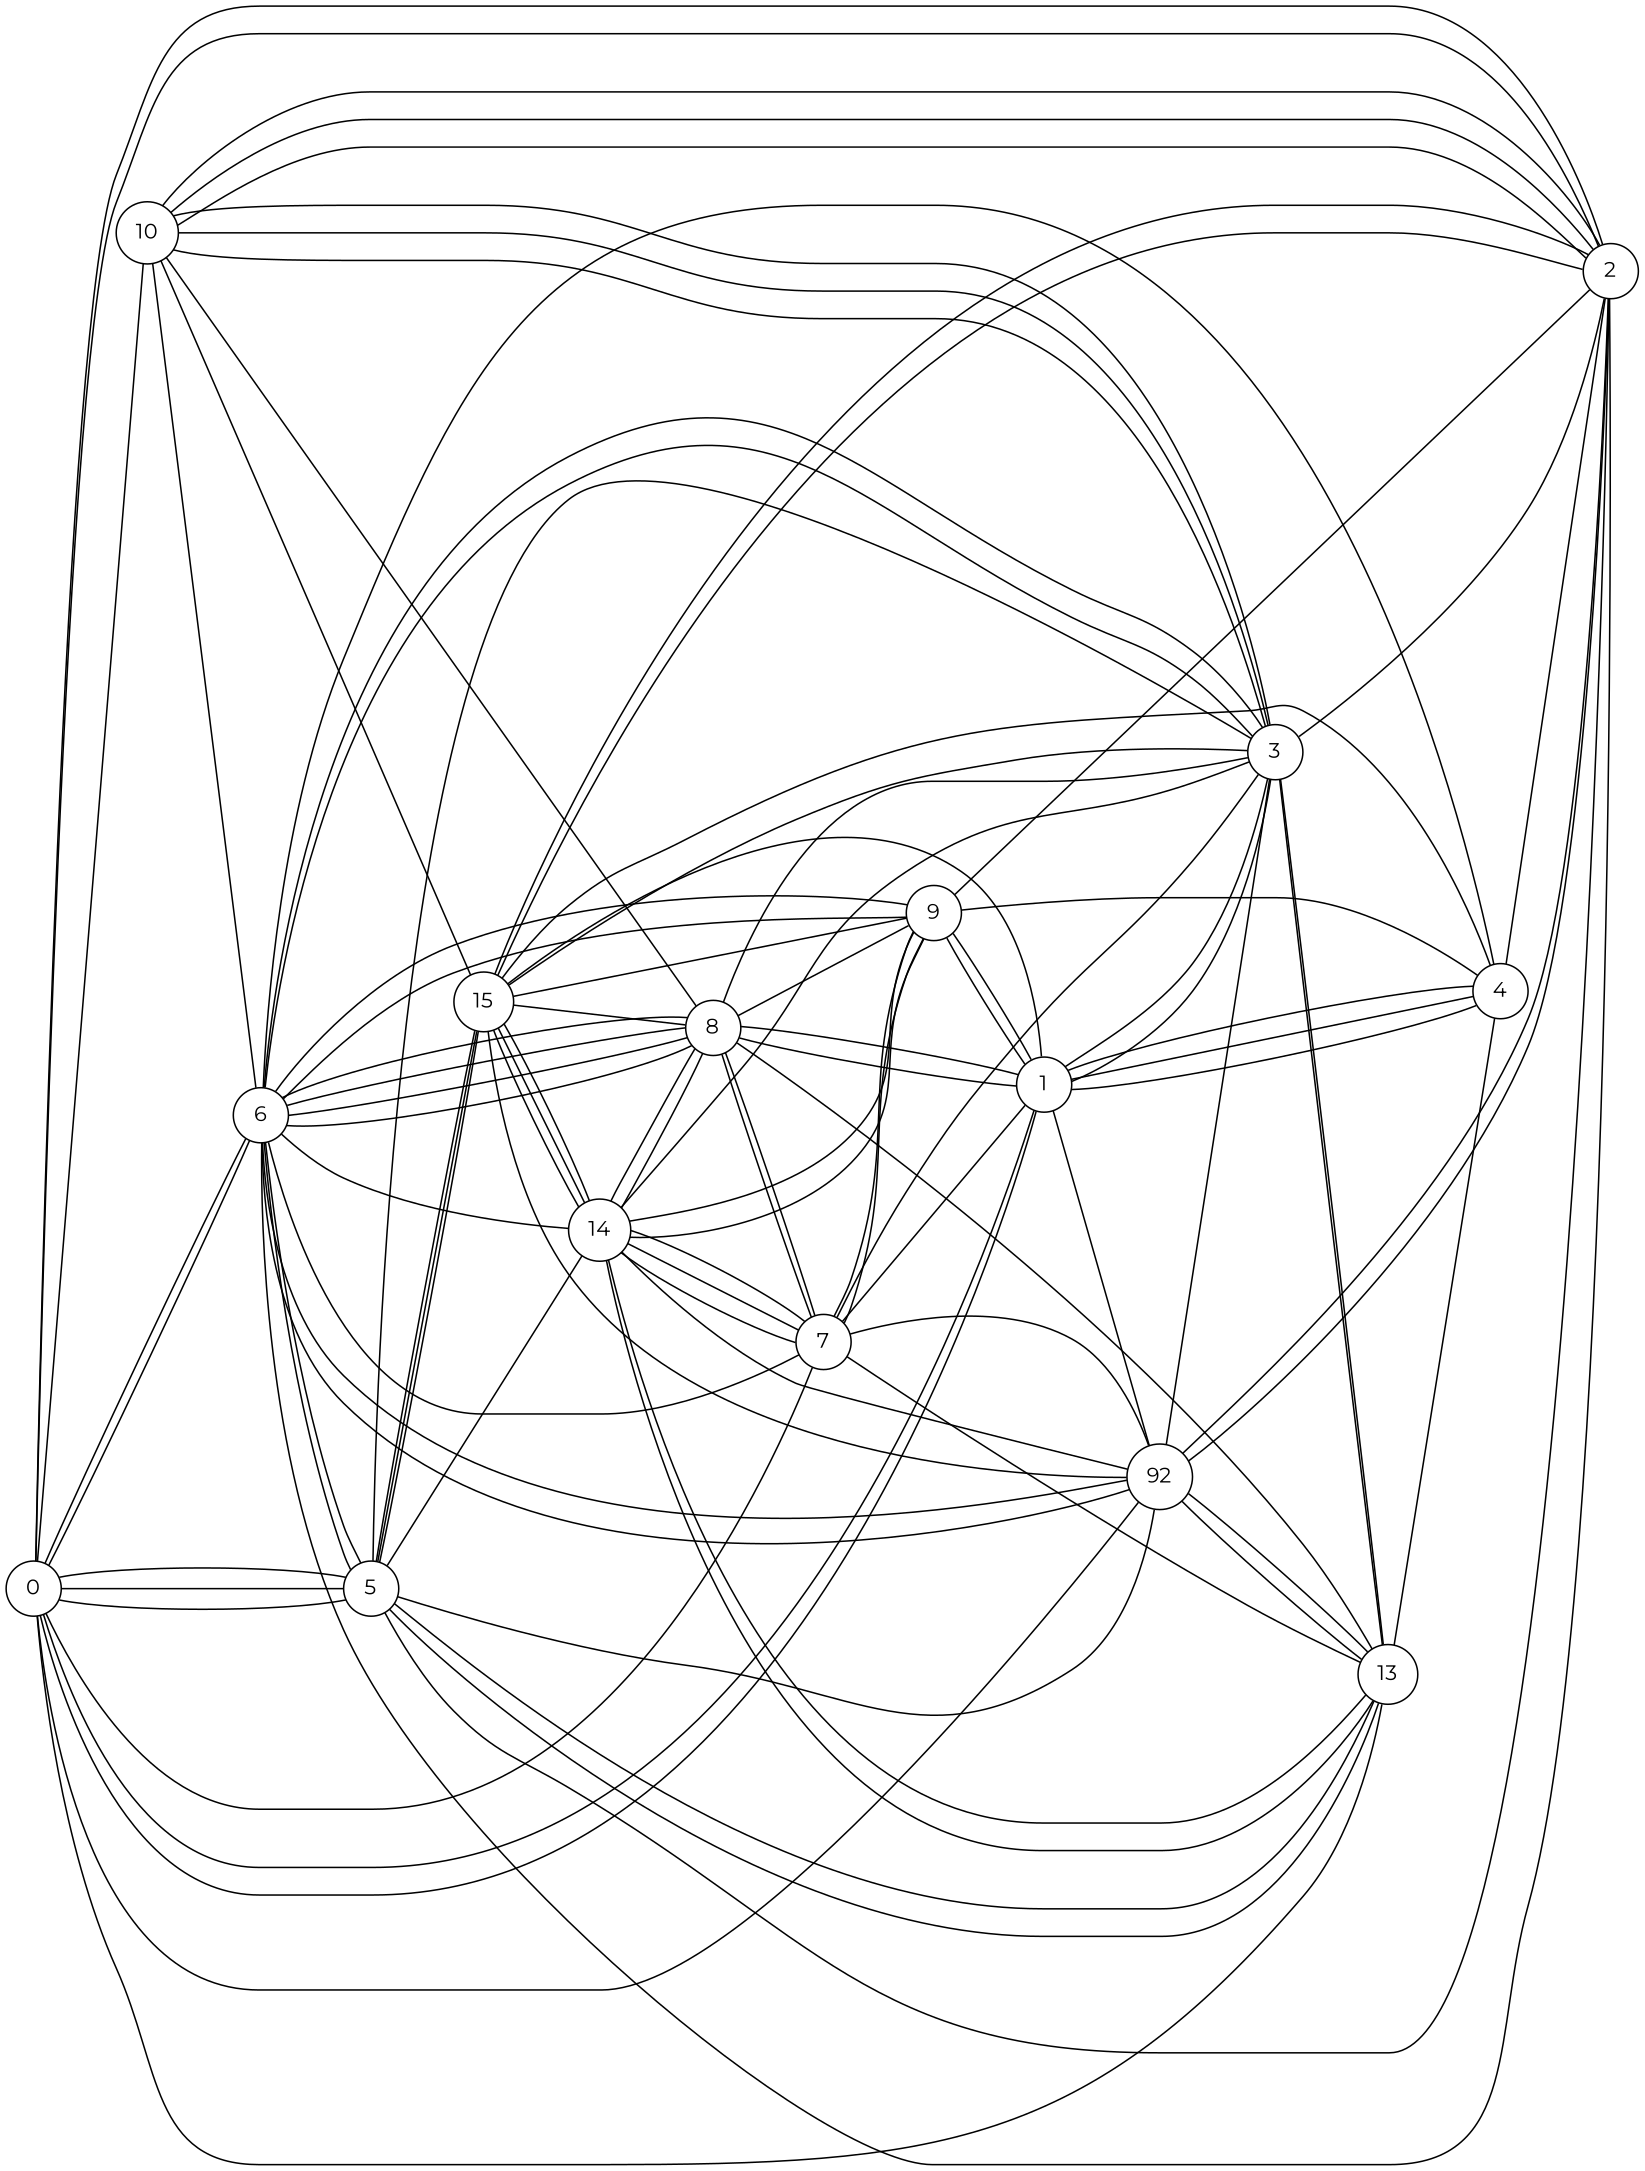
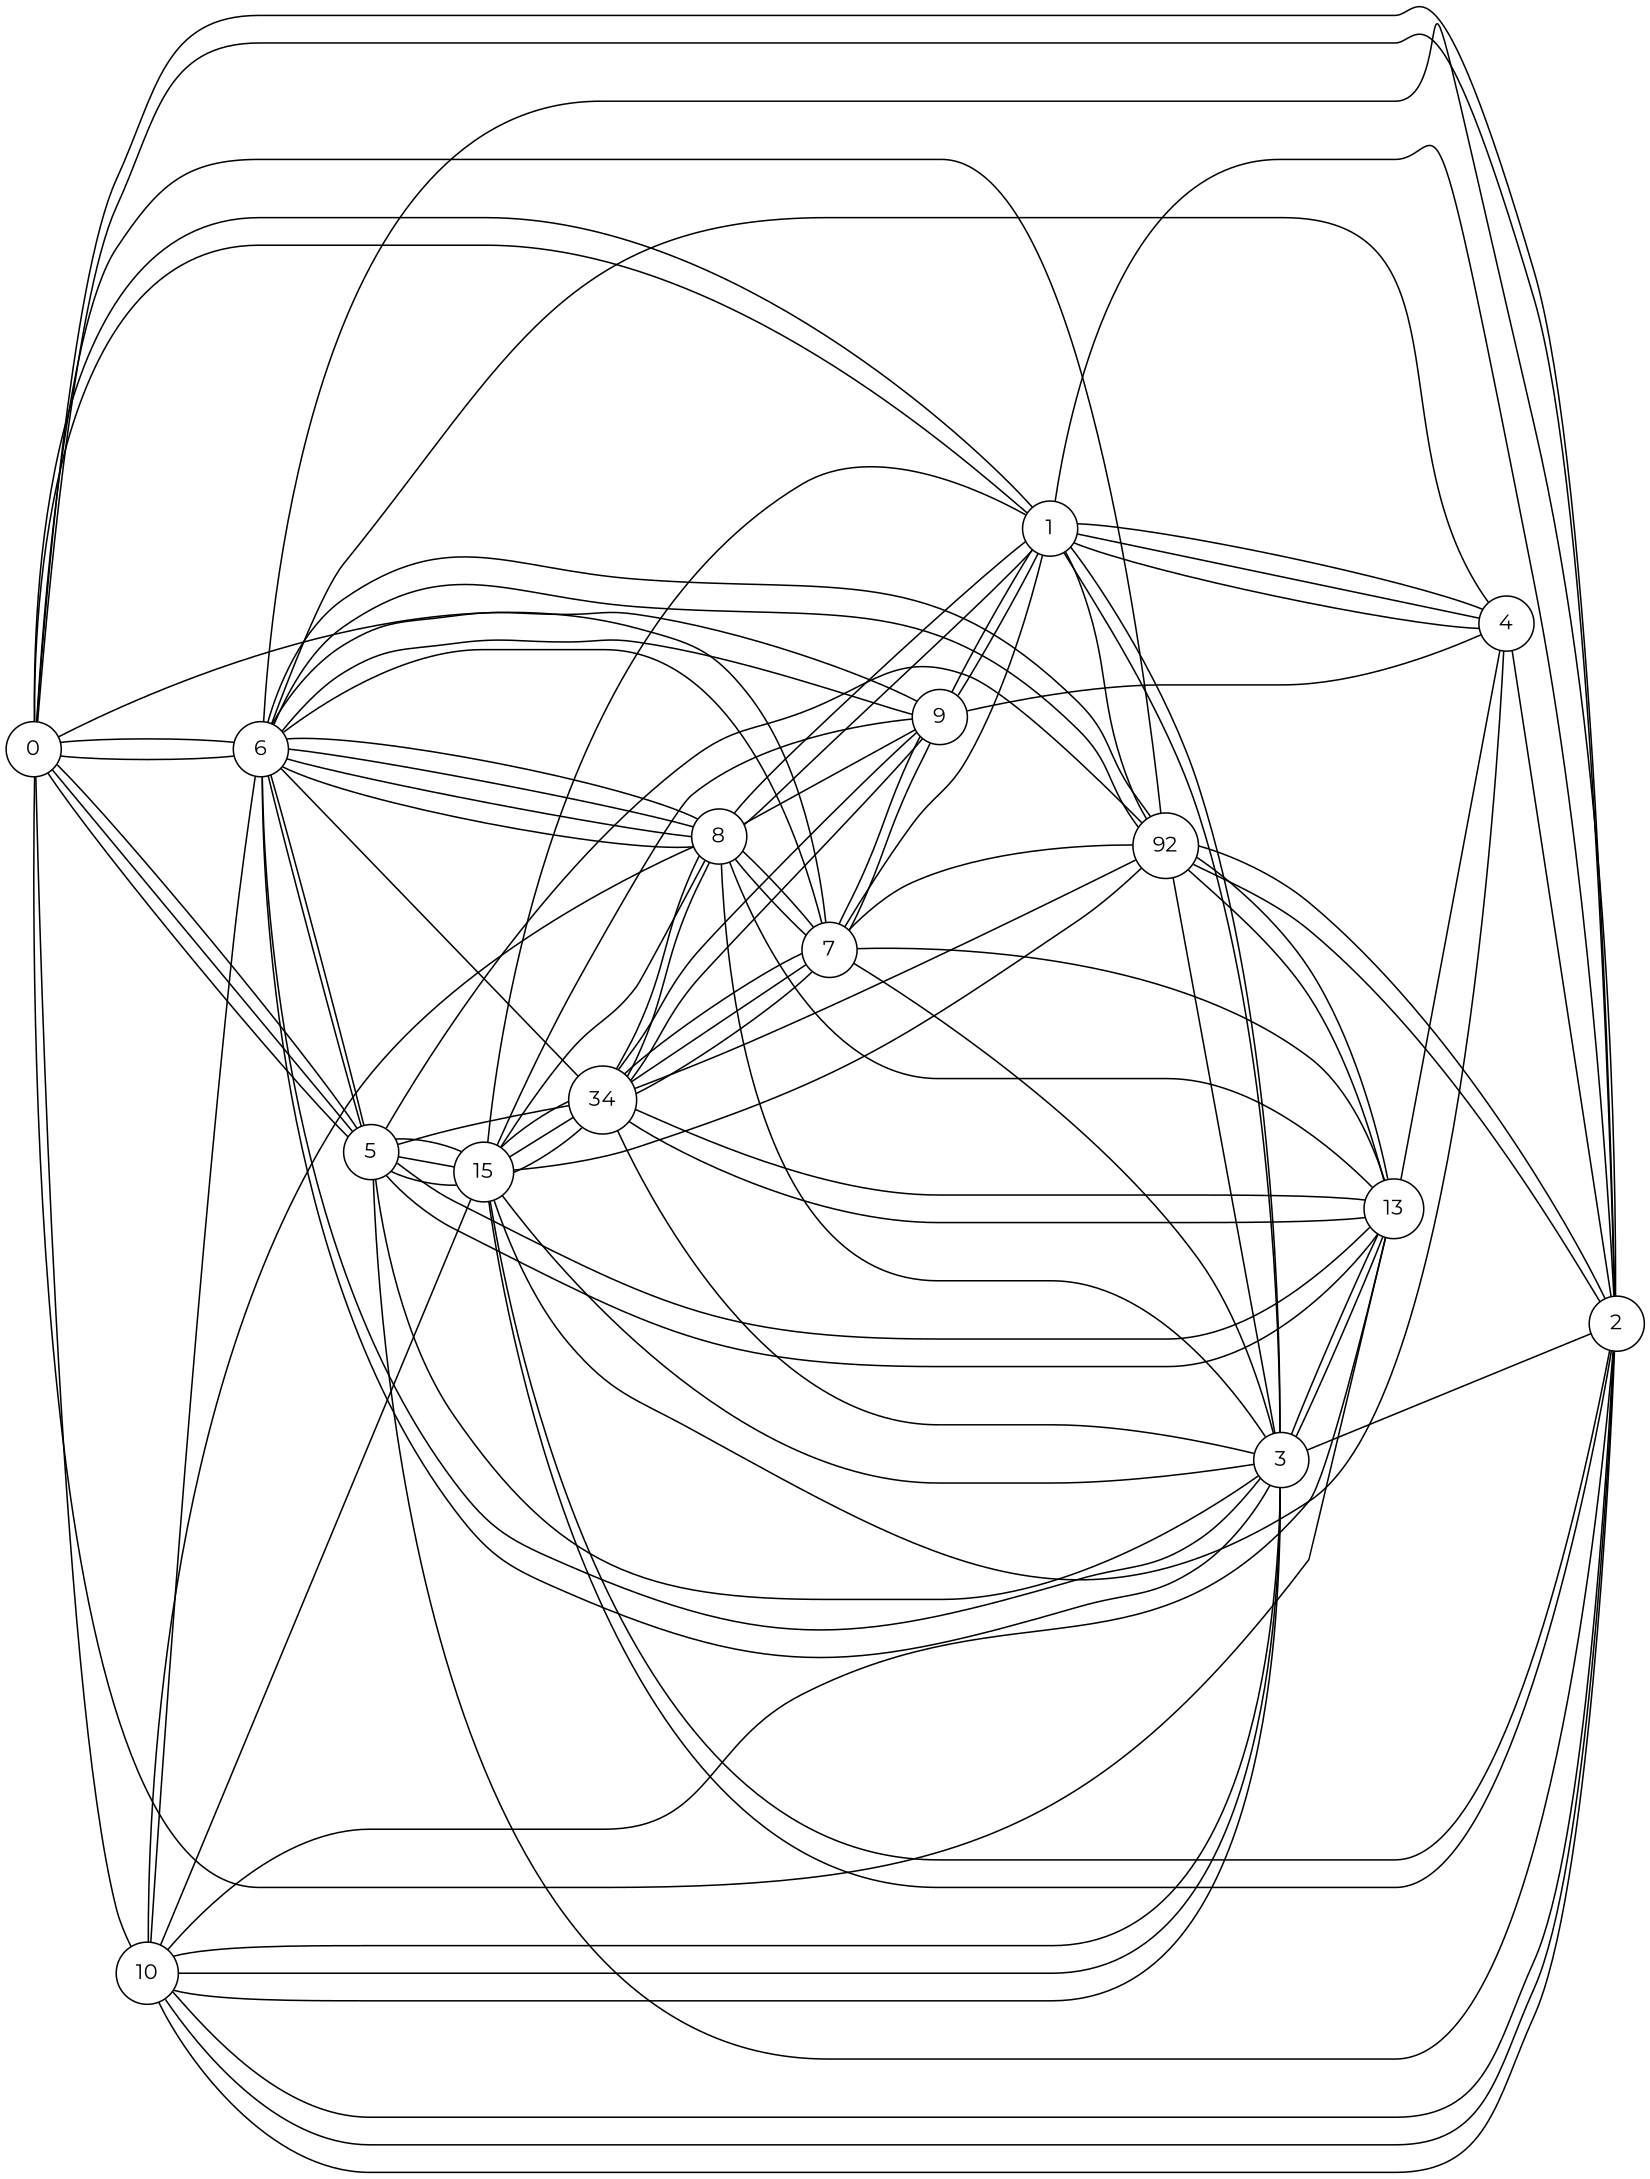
(1272, 592) -> (1502, 421)
(600, 1230) -> (603, 1100)
none -> (851, 1674)
